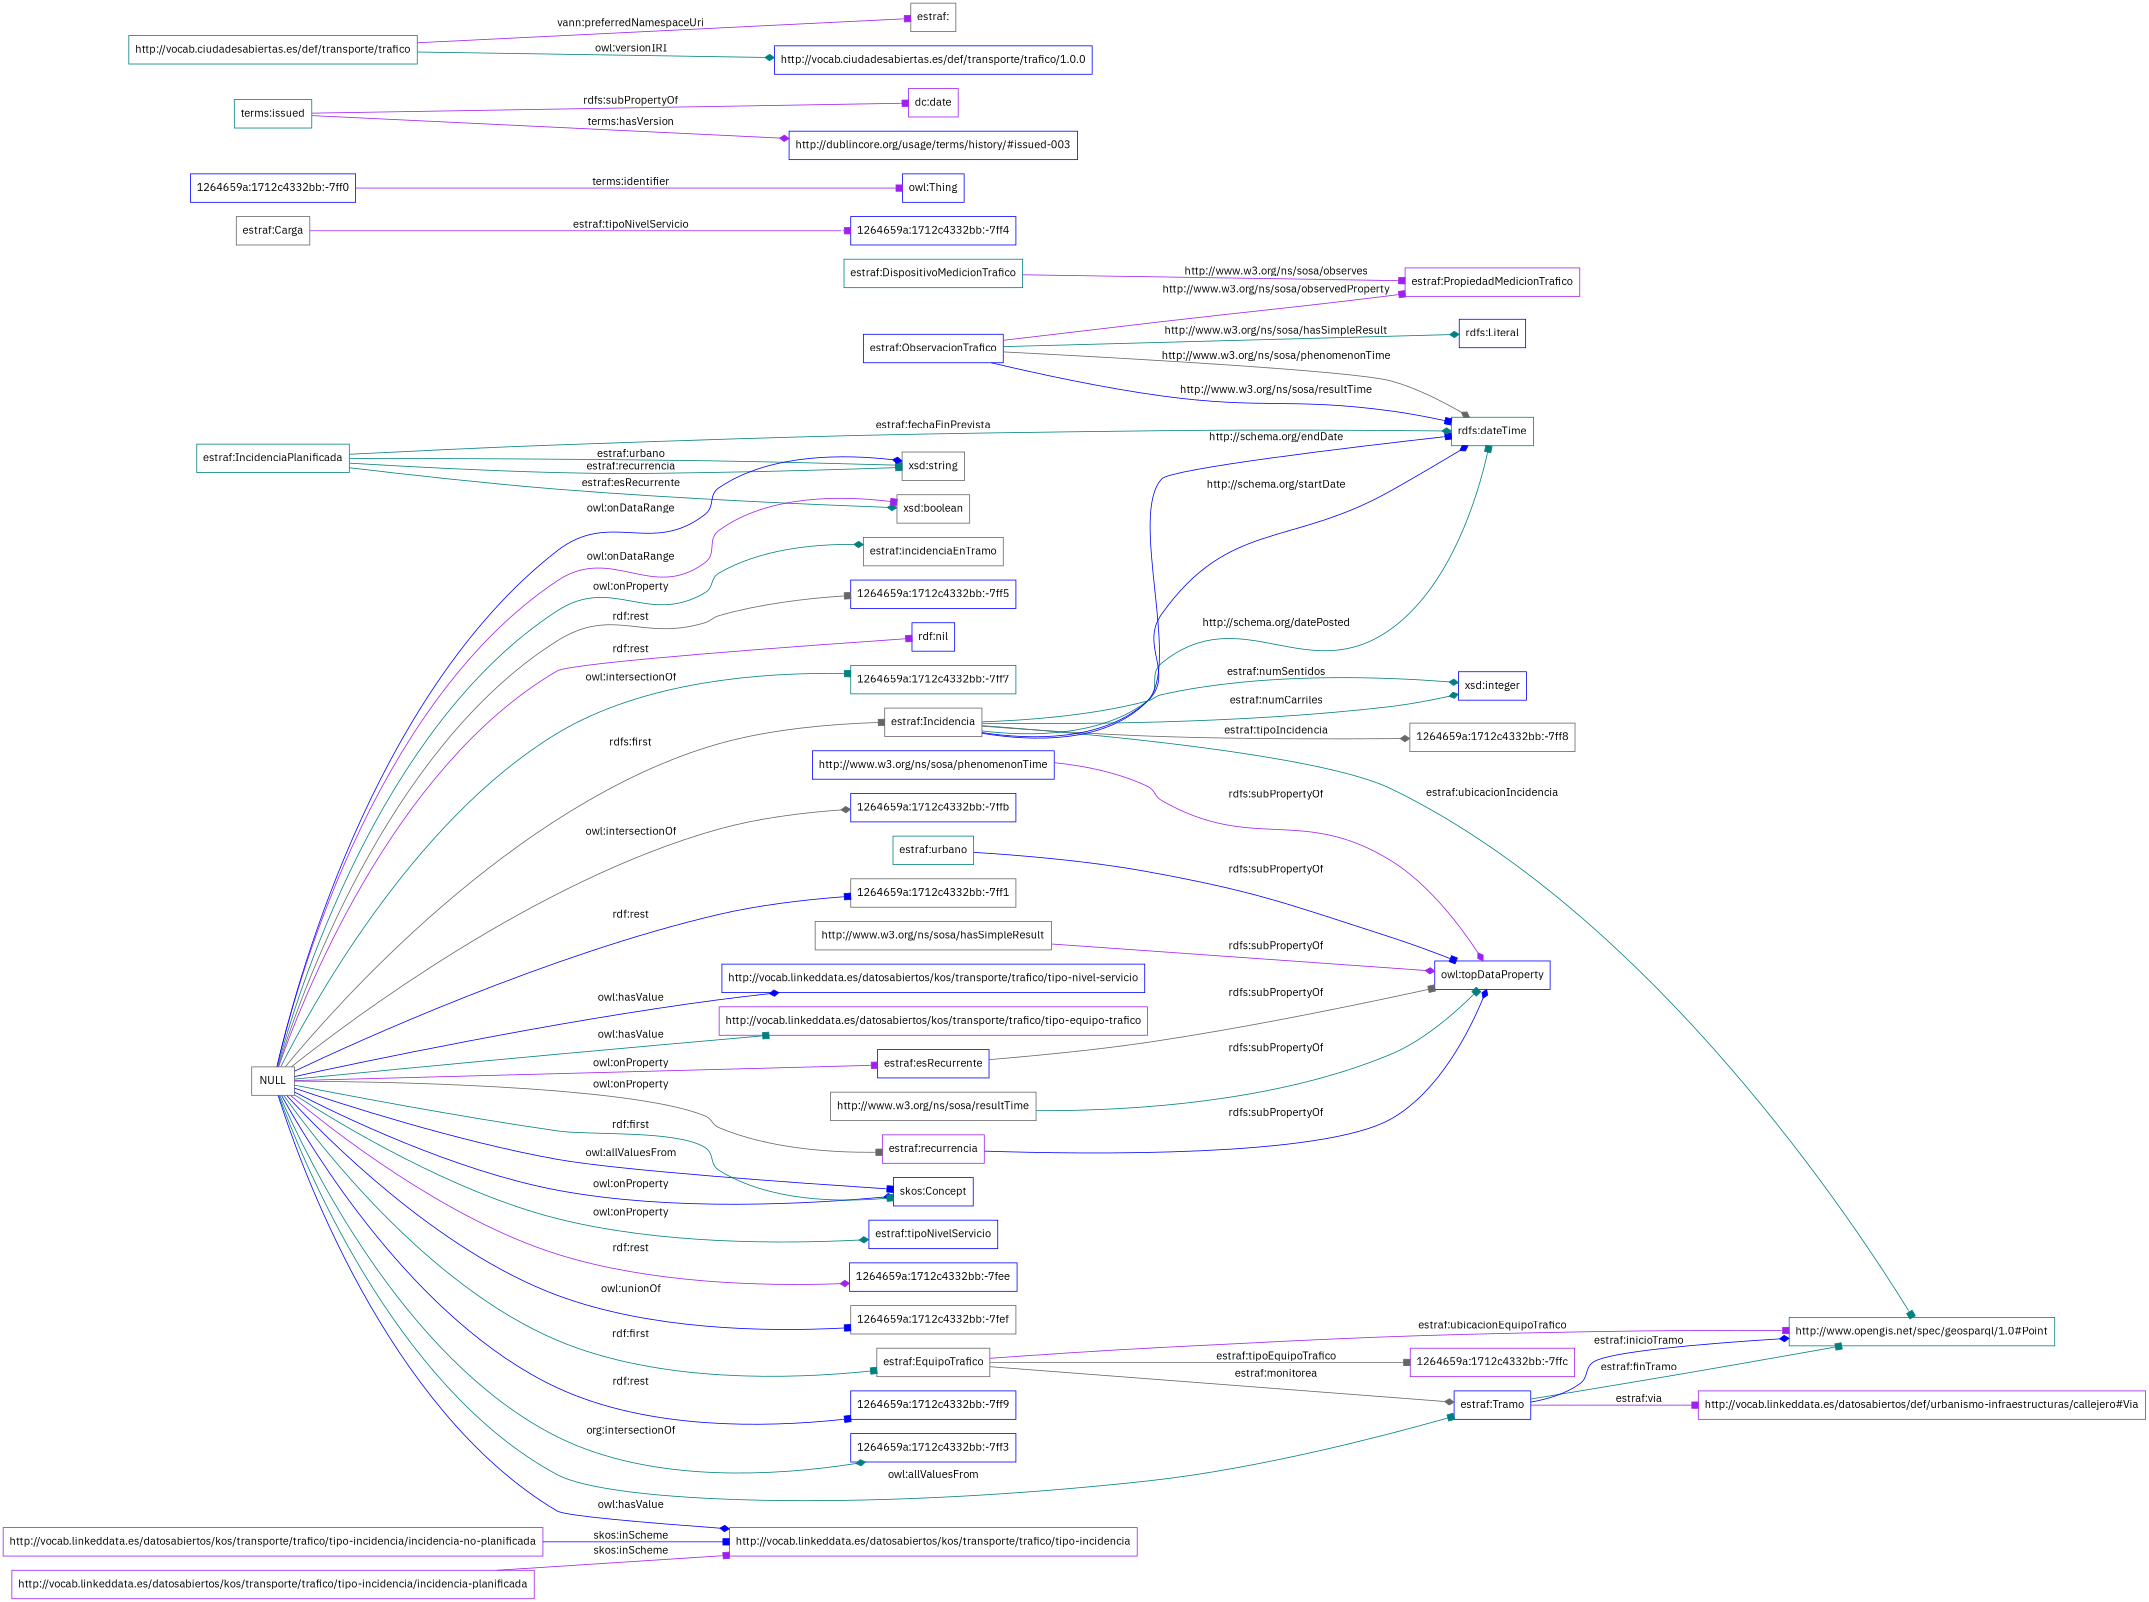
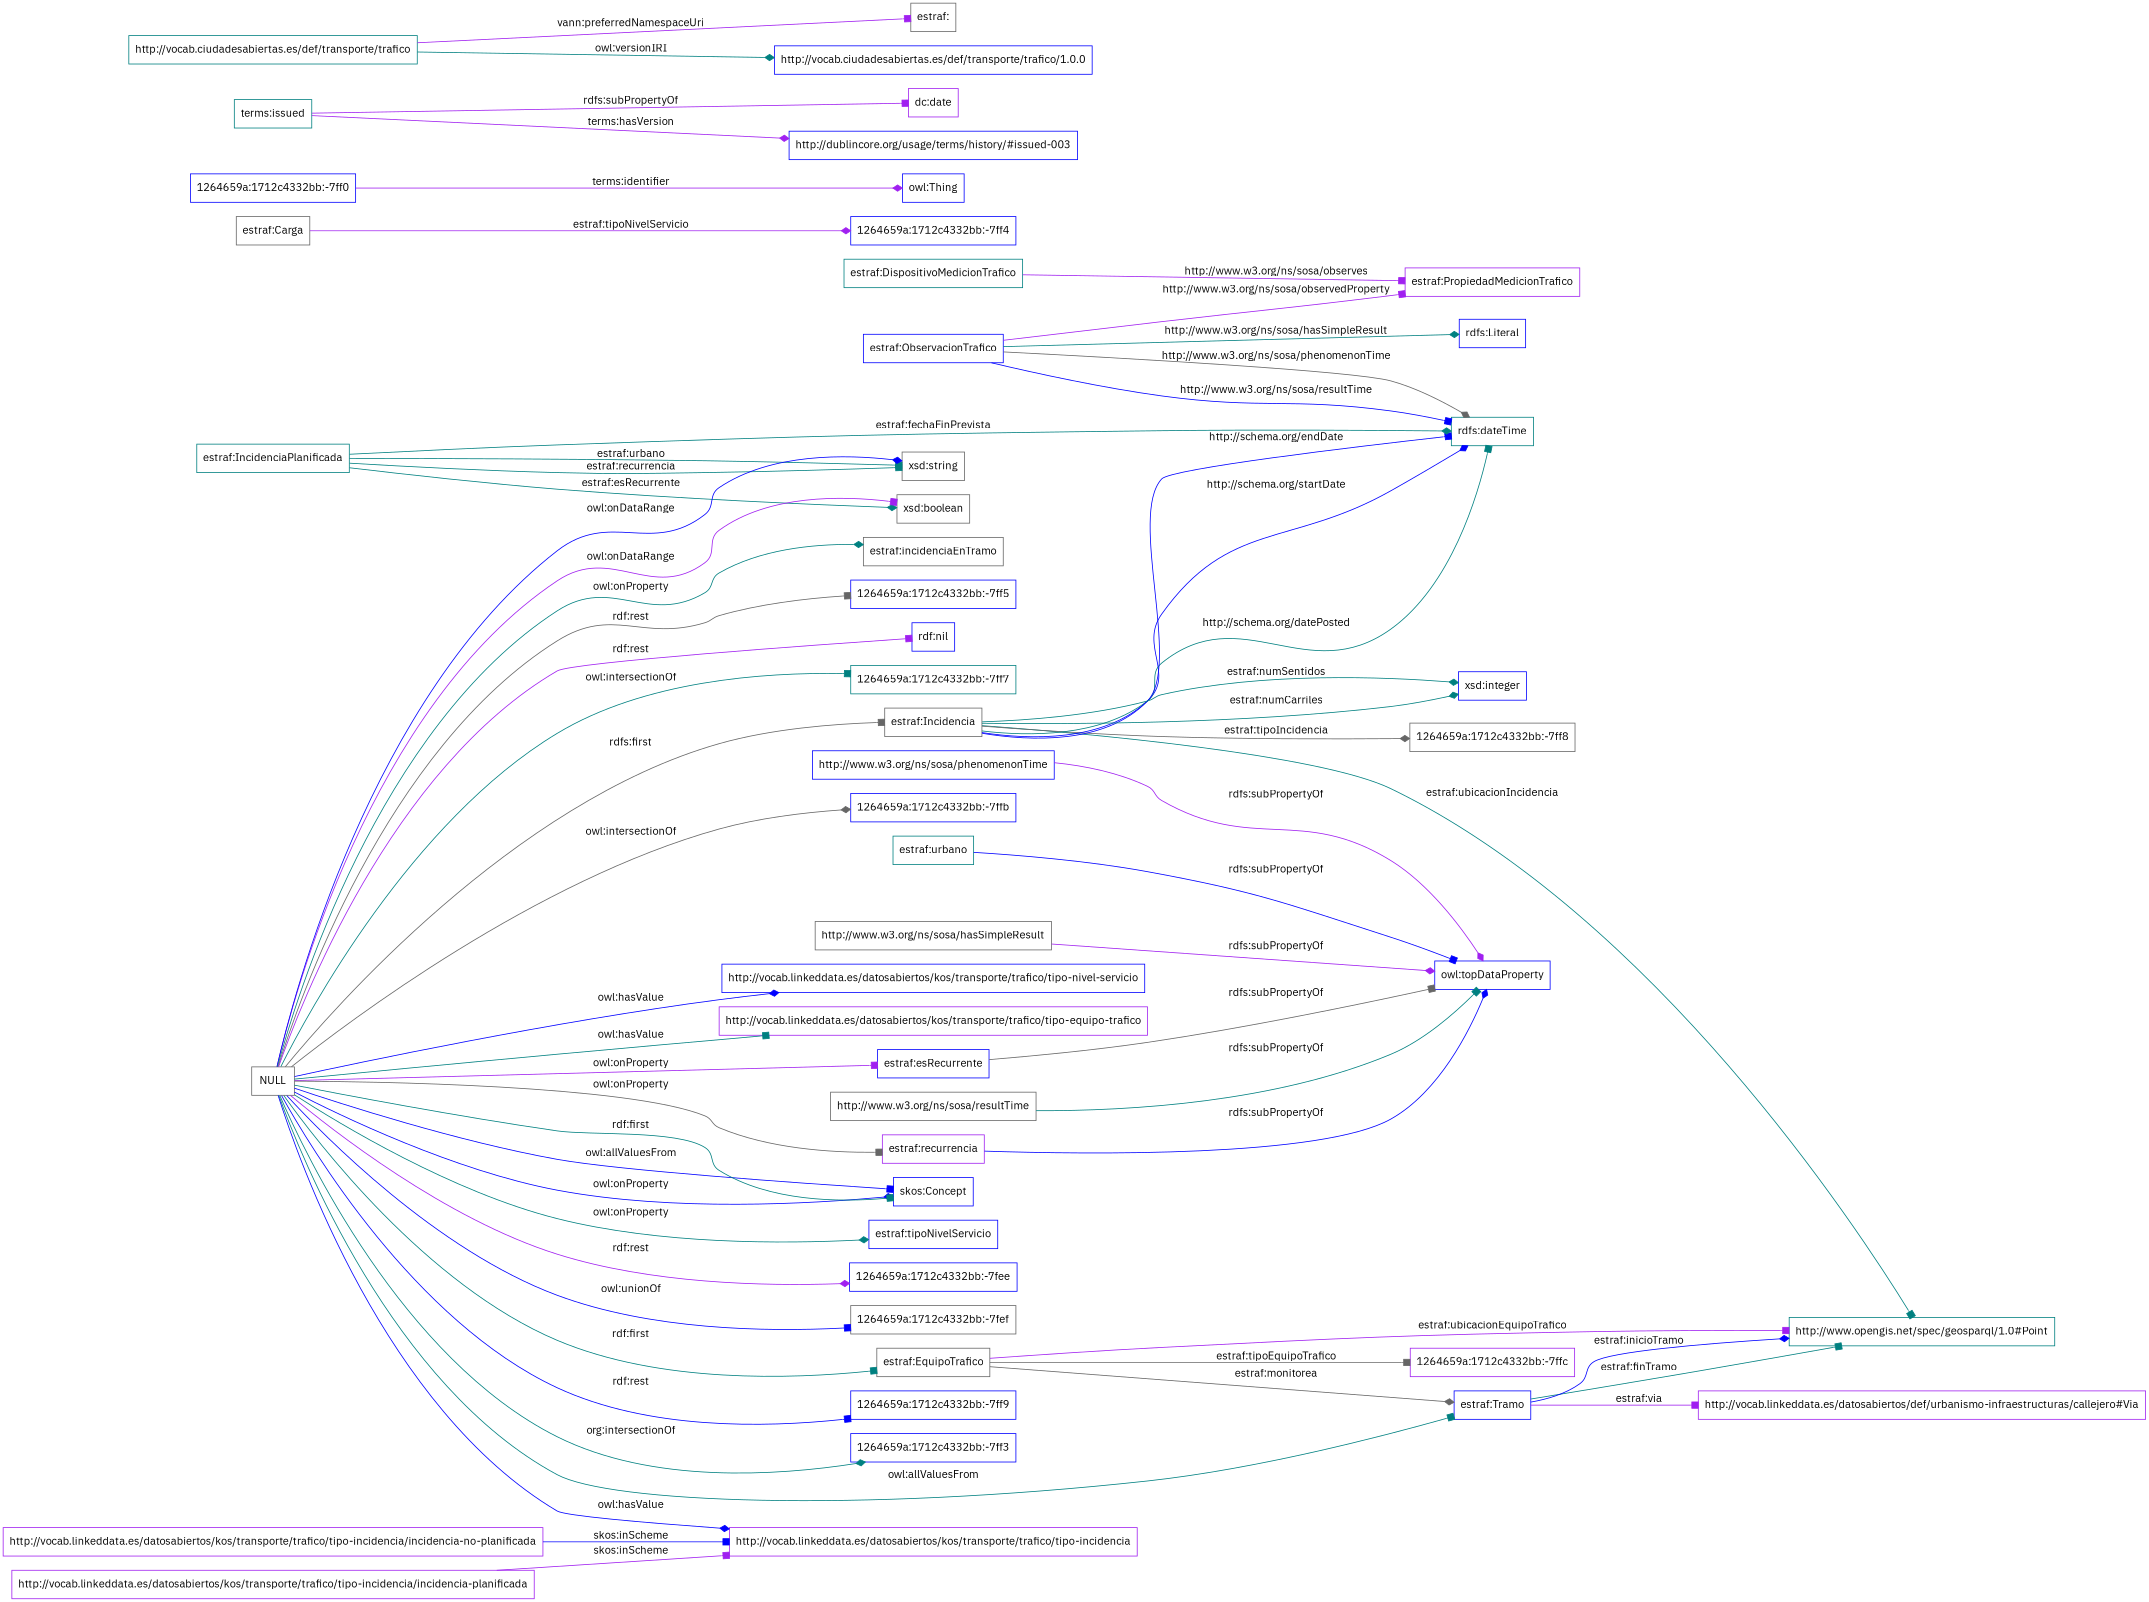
(625, 188) -> (625, 188)
(576, 231) -> (576, 231)
(933, 893) -> none
